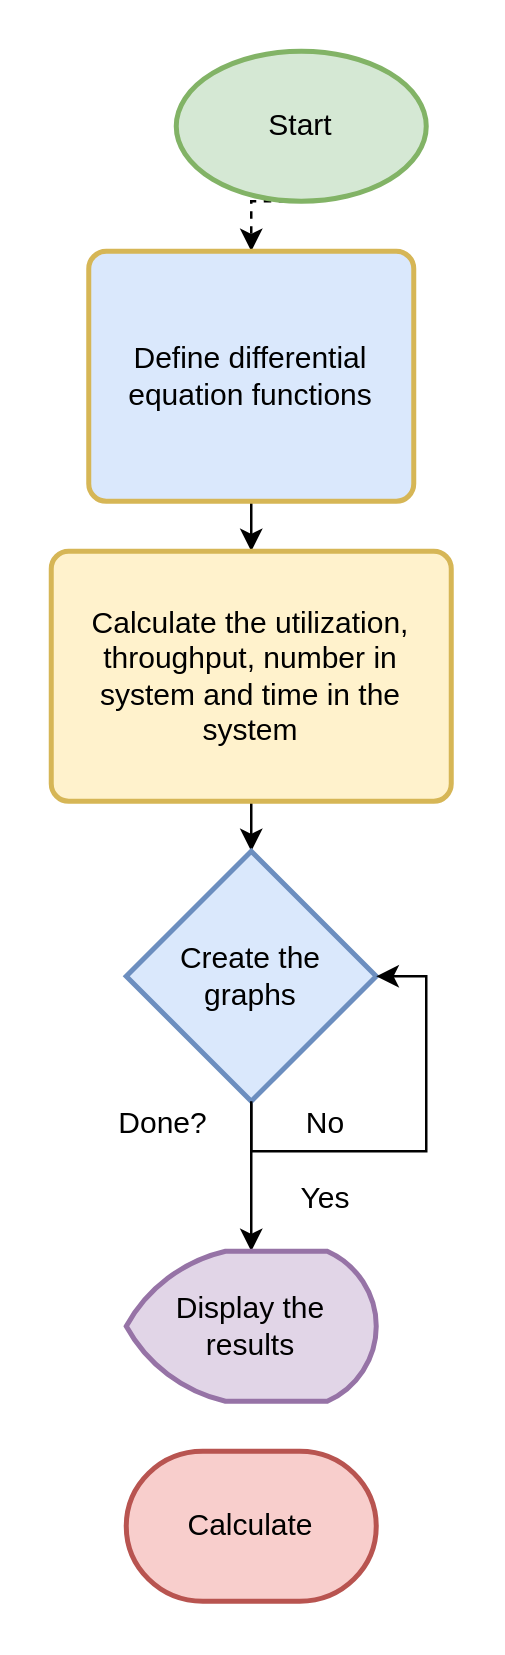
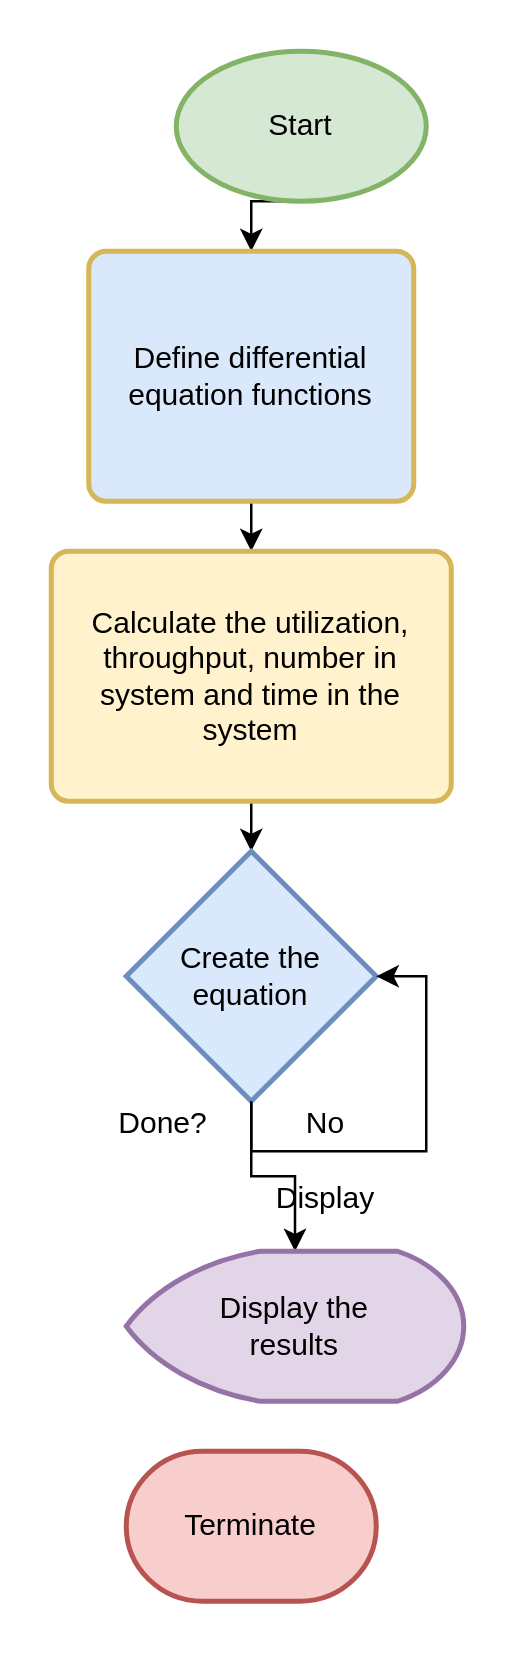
(251, 202) -> (251, 202)
(251, 976) -> (251, 976)
(326, 1199) -> (326, 1199)
(251, 1326) -> (295, 1326)
(251, 1526) -> (251, 1526)
